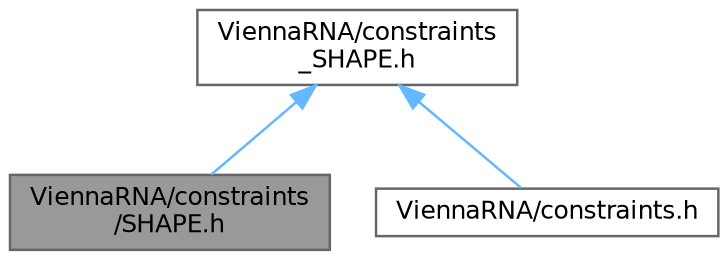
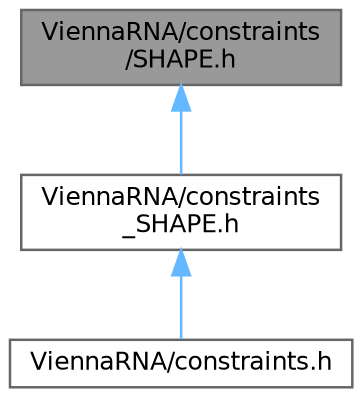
(254, 138) -> (181, 143)
